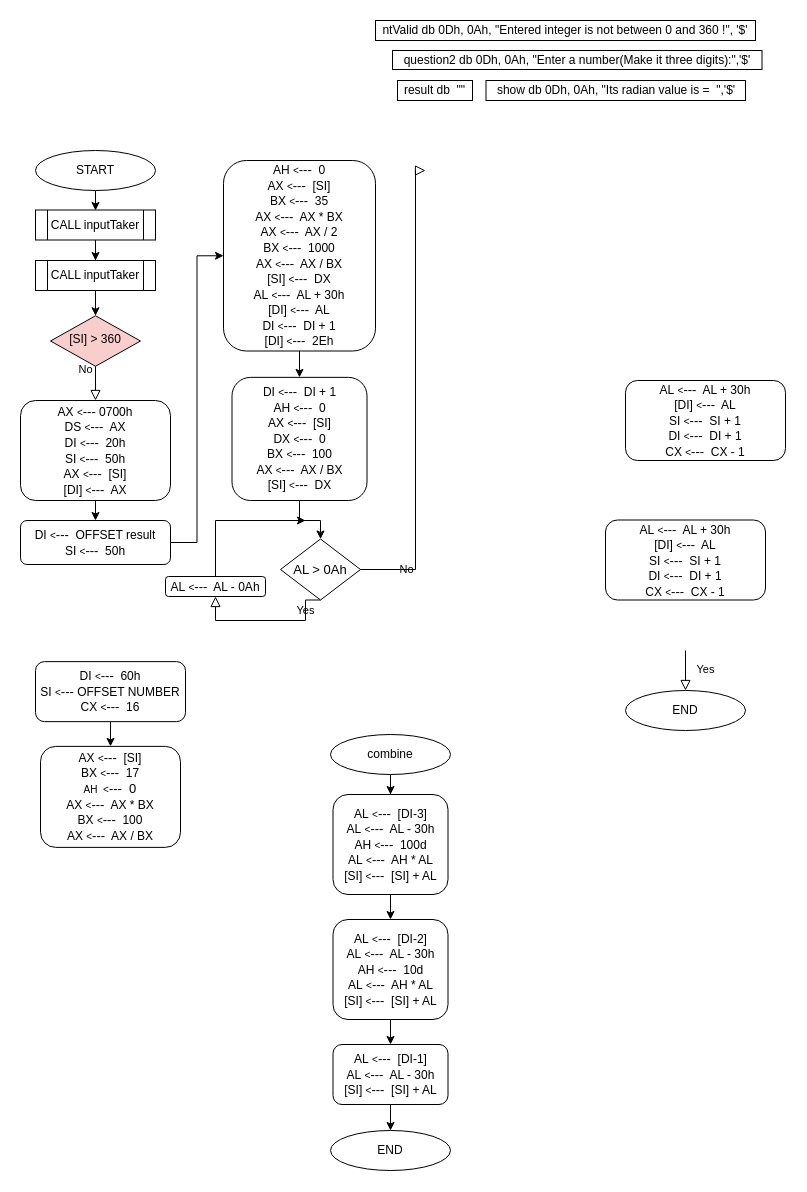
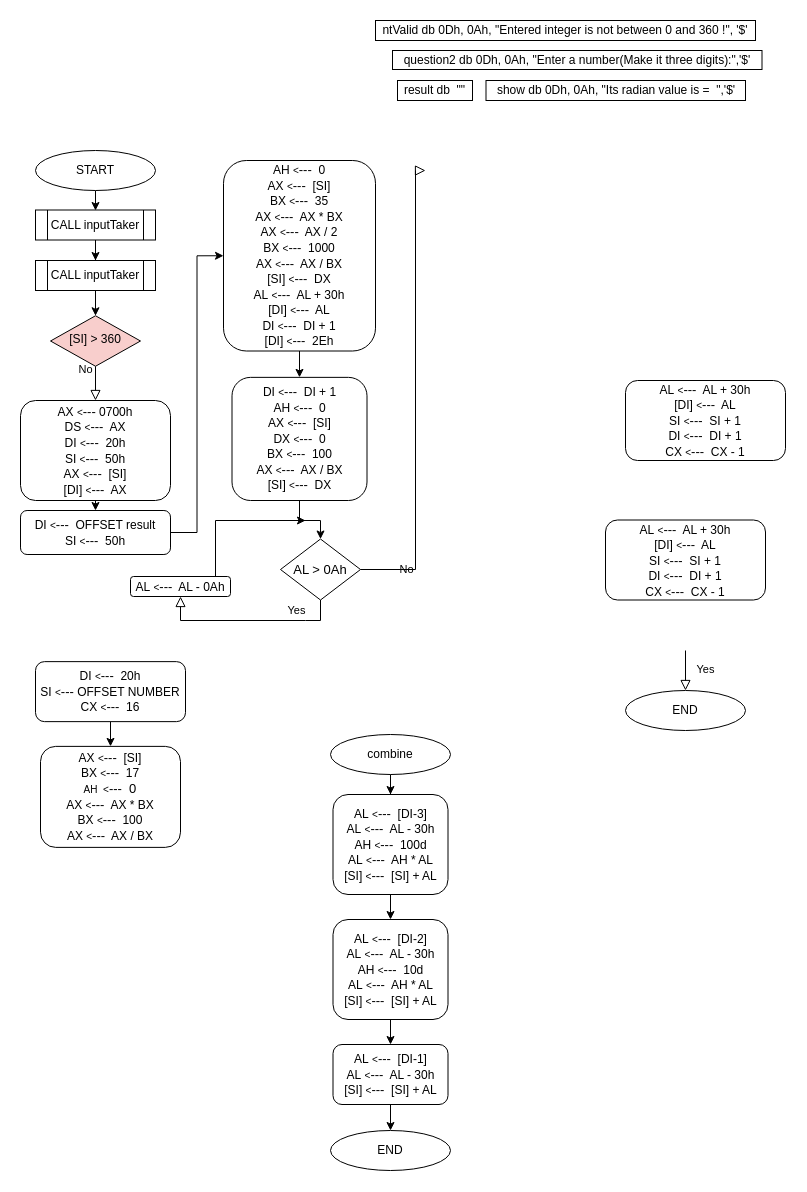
(96, 543) -> (96, 533)
(216, 587) -> (181, 587)
(111, 692) -> (111, 692)
